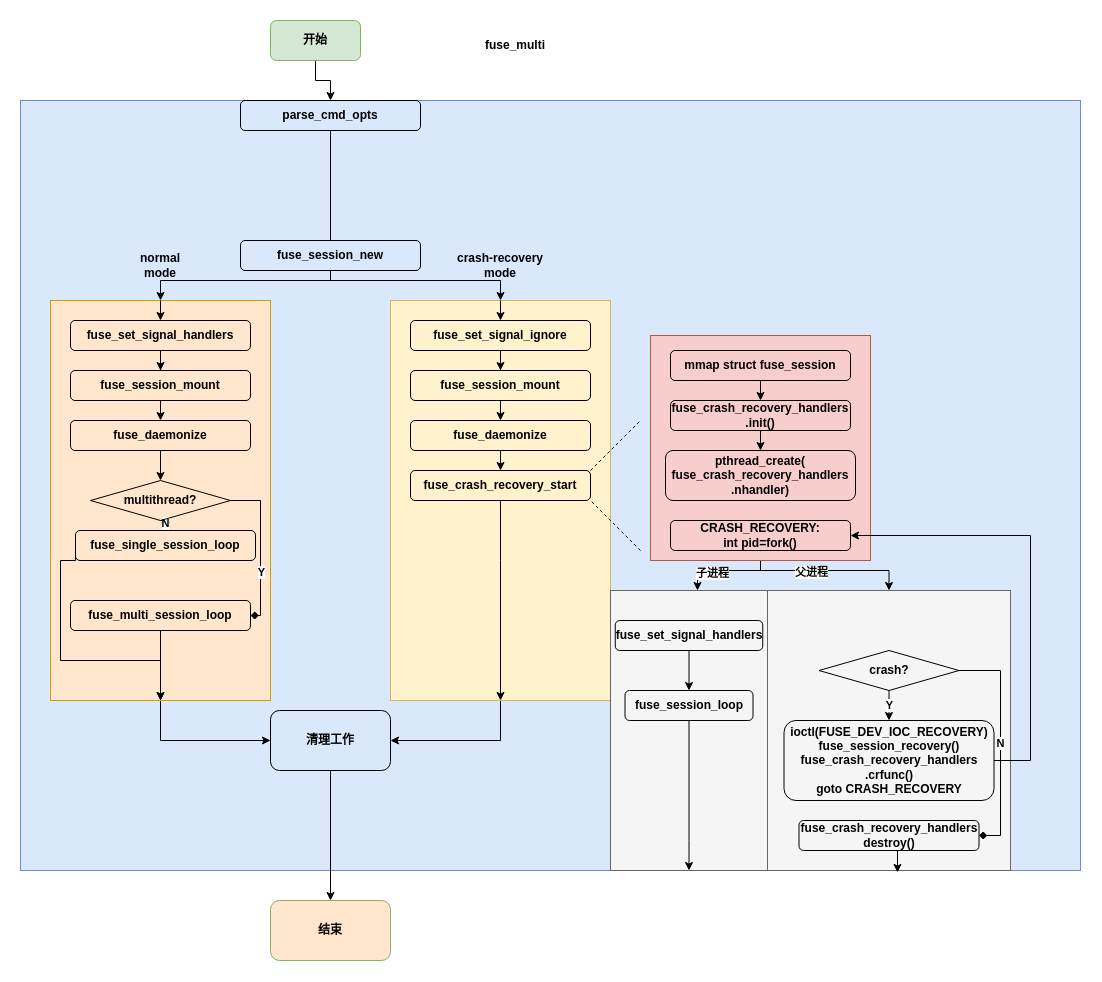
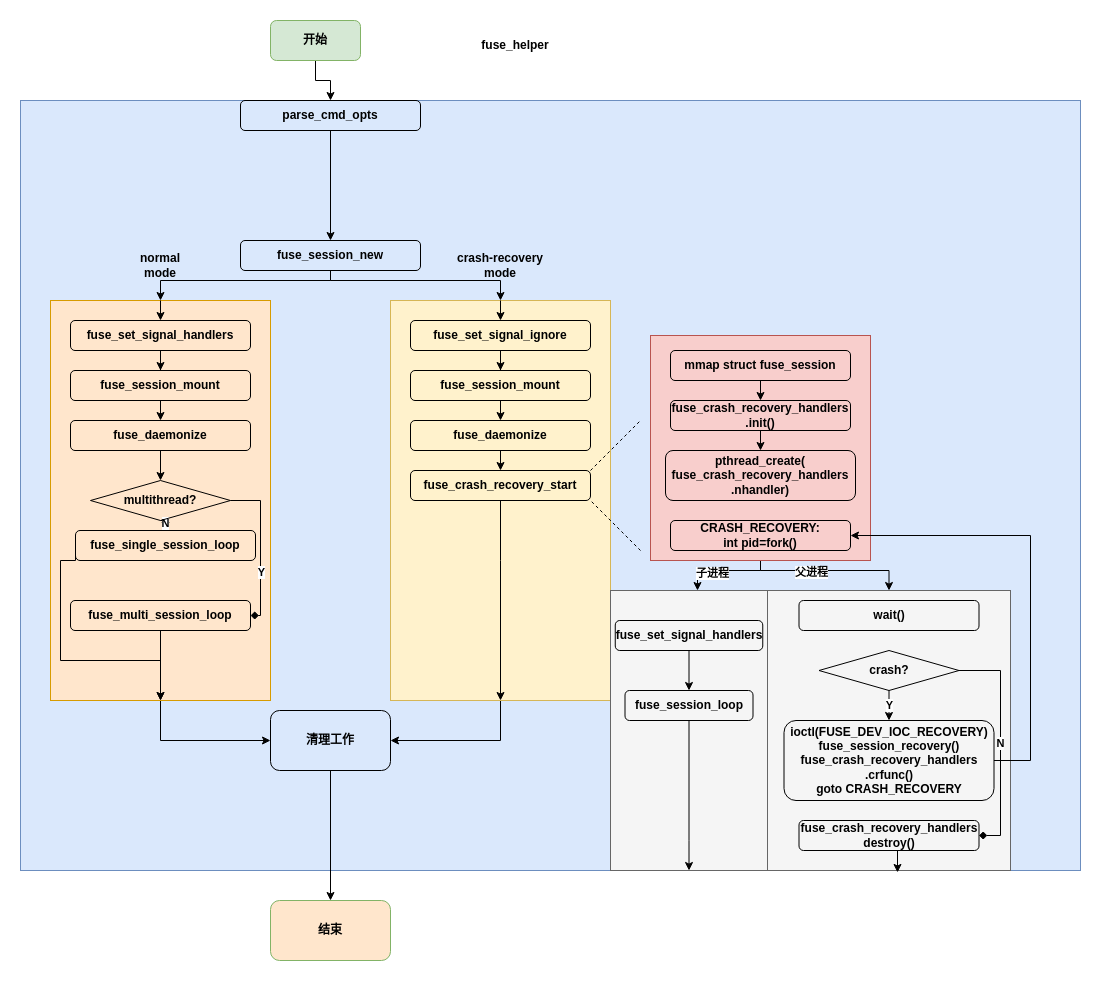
(516, 46) -> (516, 46)
(331, 235) -> (331, 232)
none -> (889, 616)
